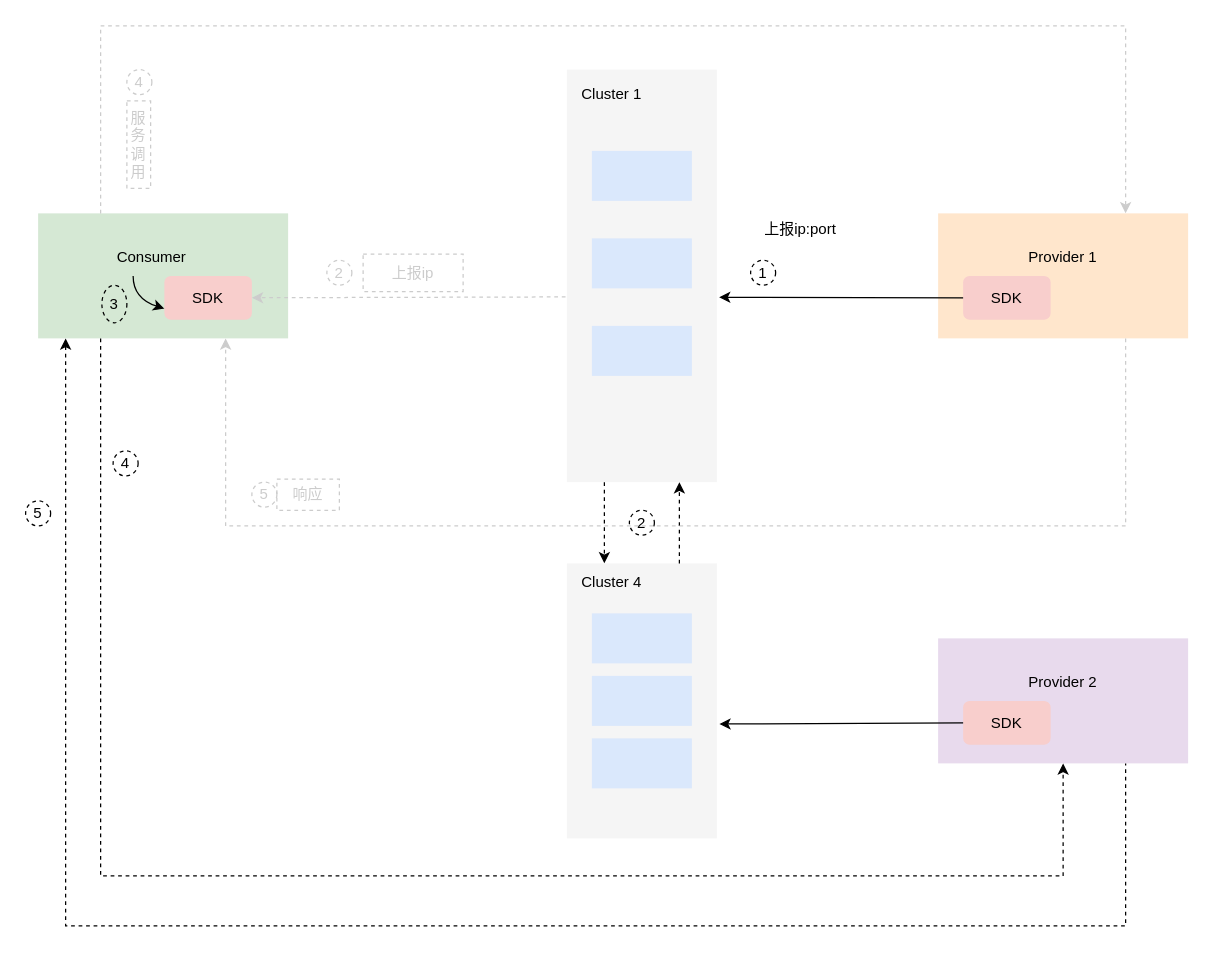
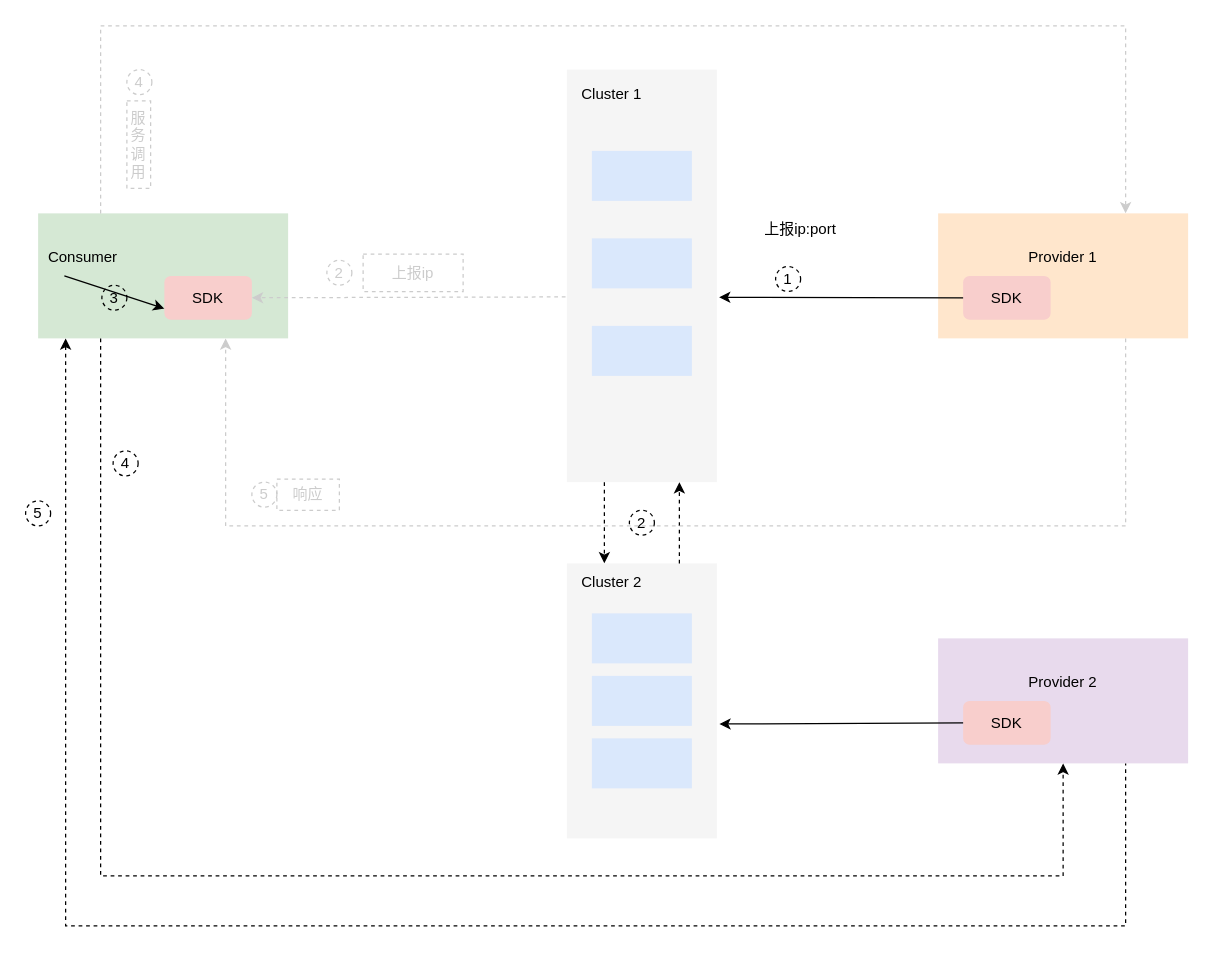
(152, 257) -> (83, 257)
(763, 273) -> (788, 279)
(114, 304) -> (114, 298)
(612, 582) -> (612, 582)
